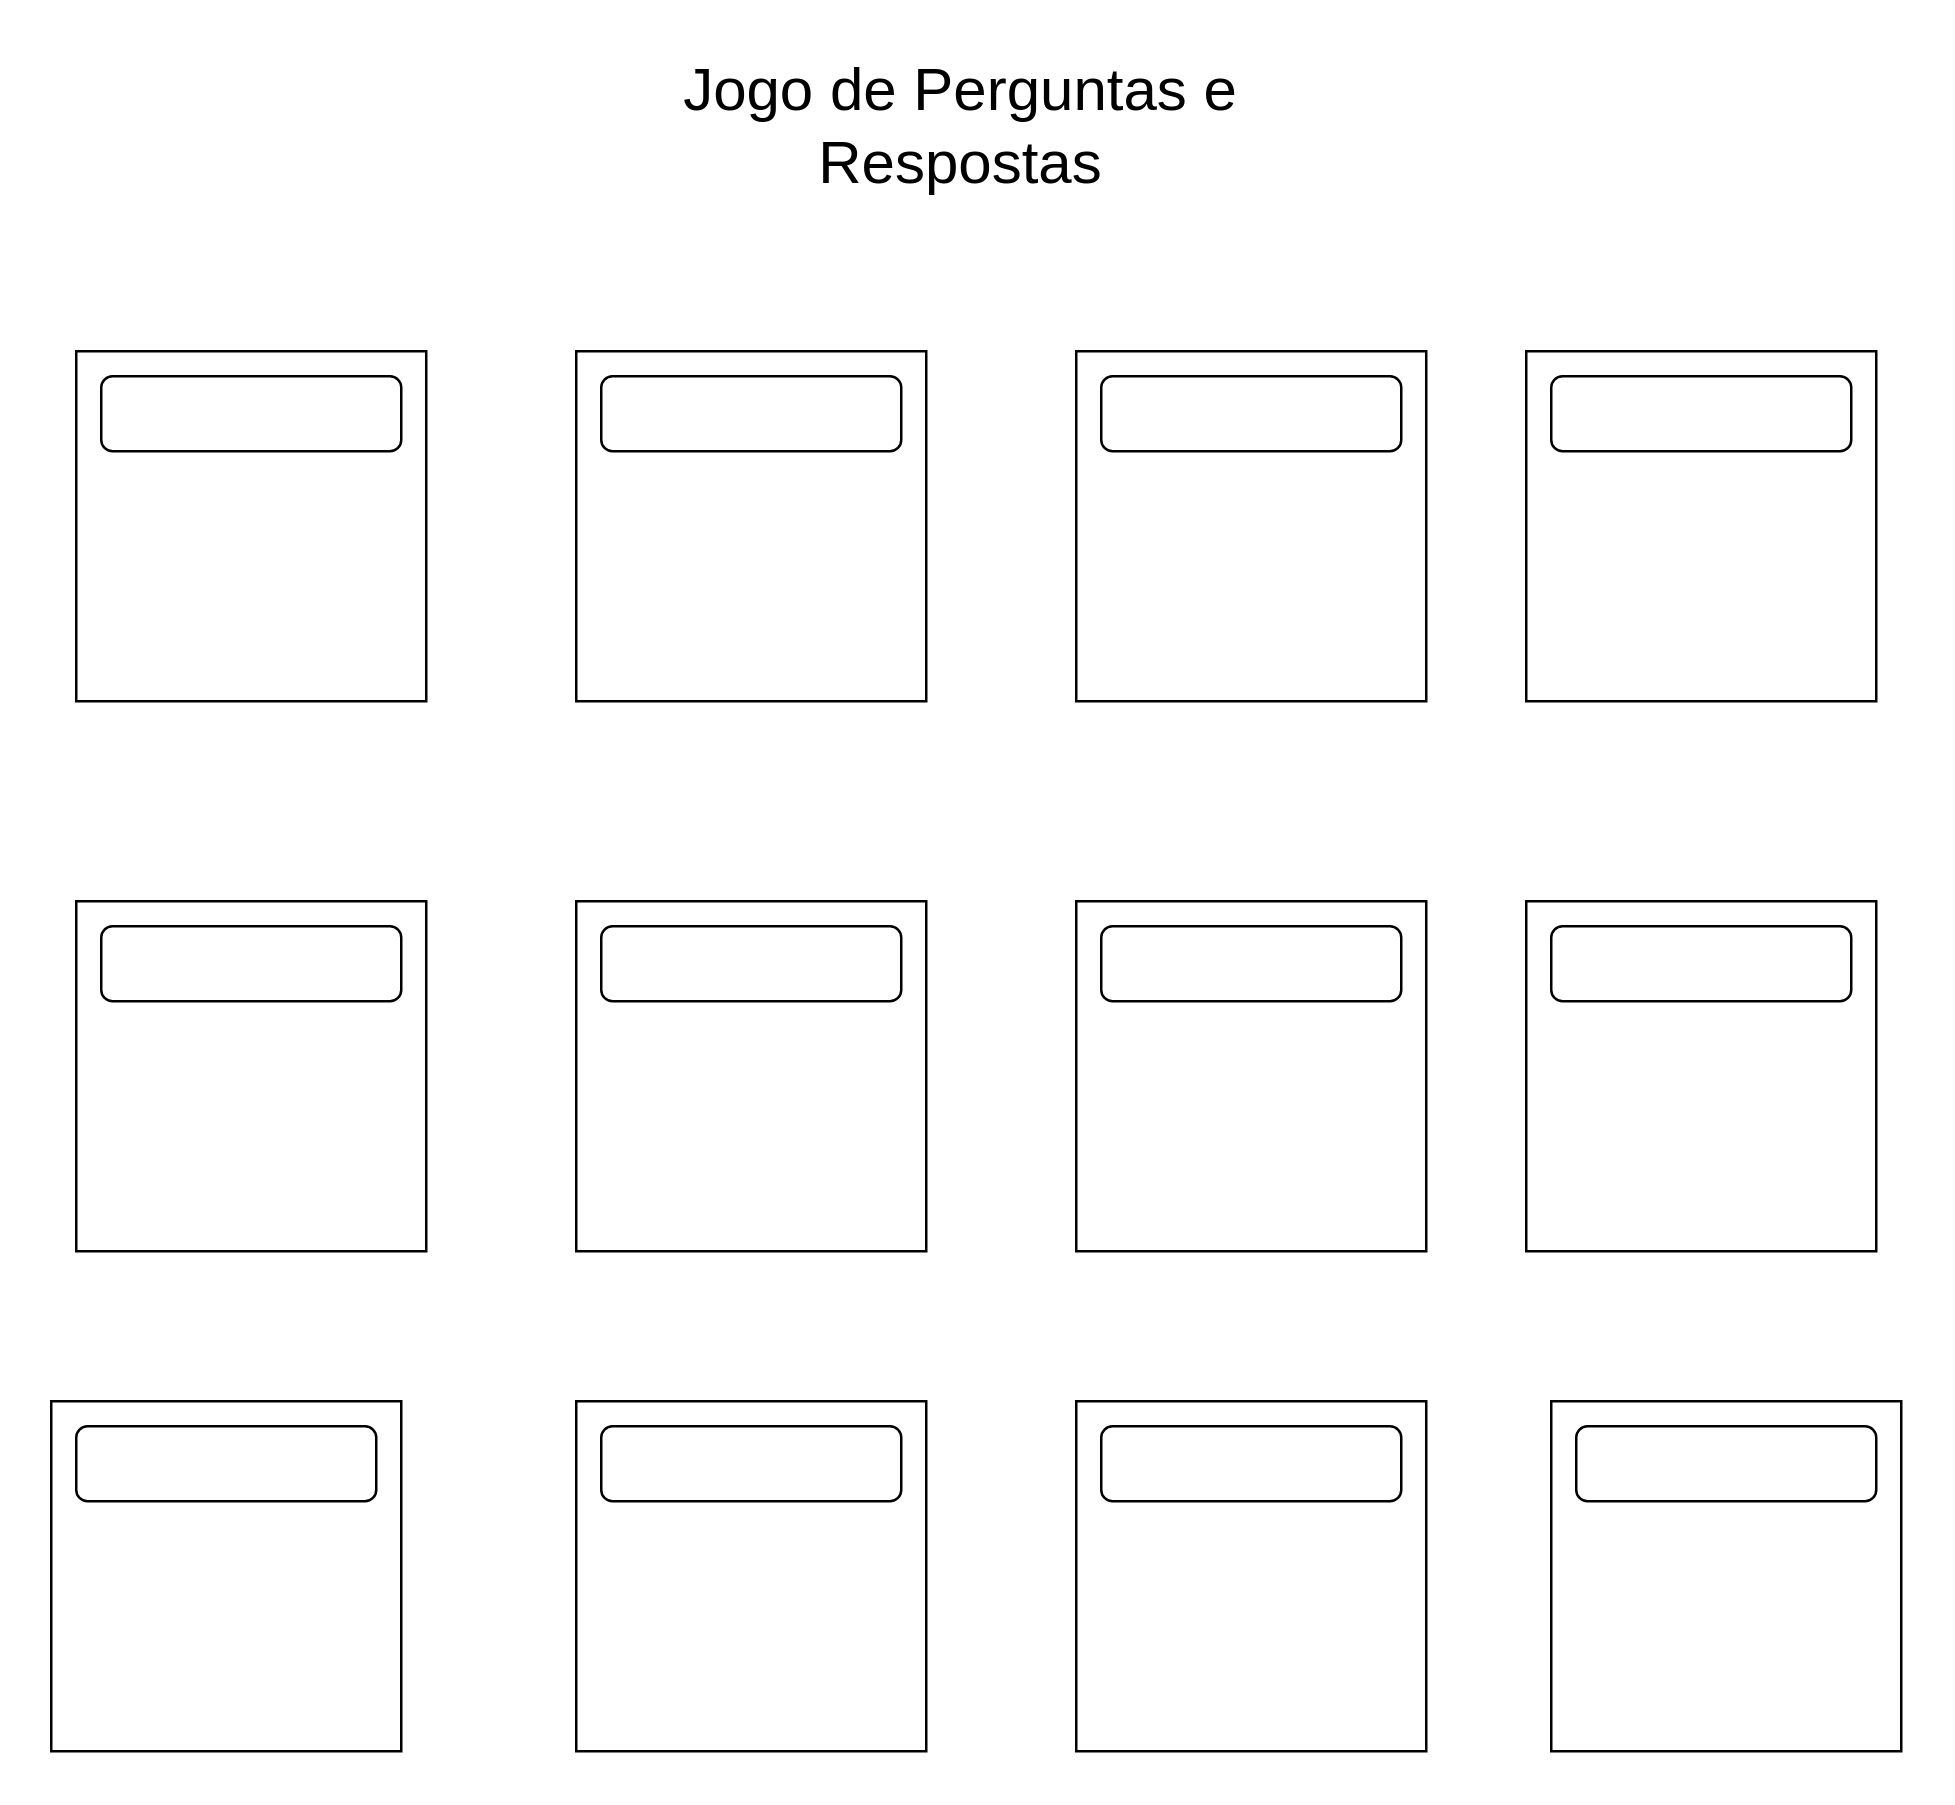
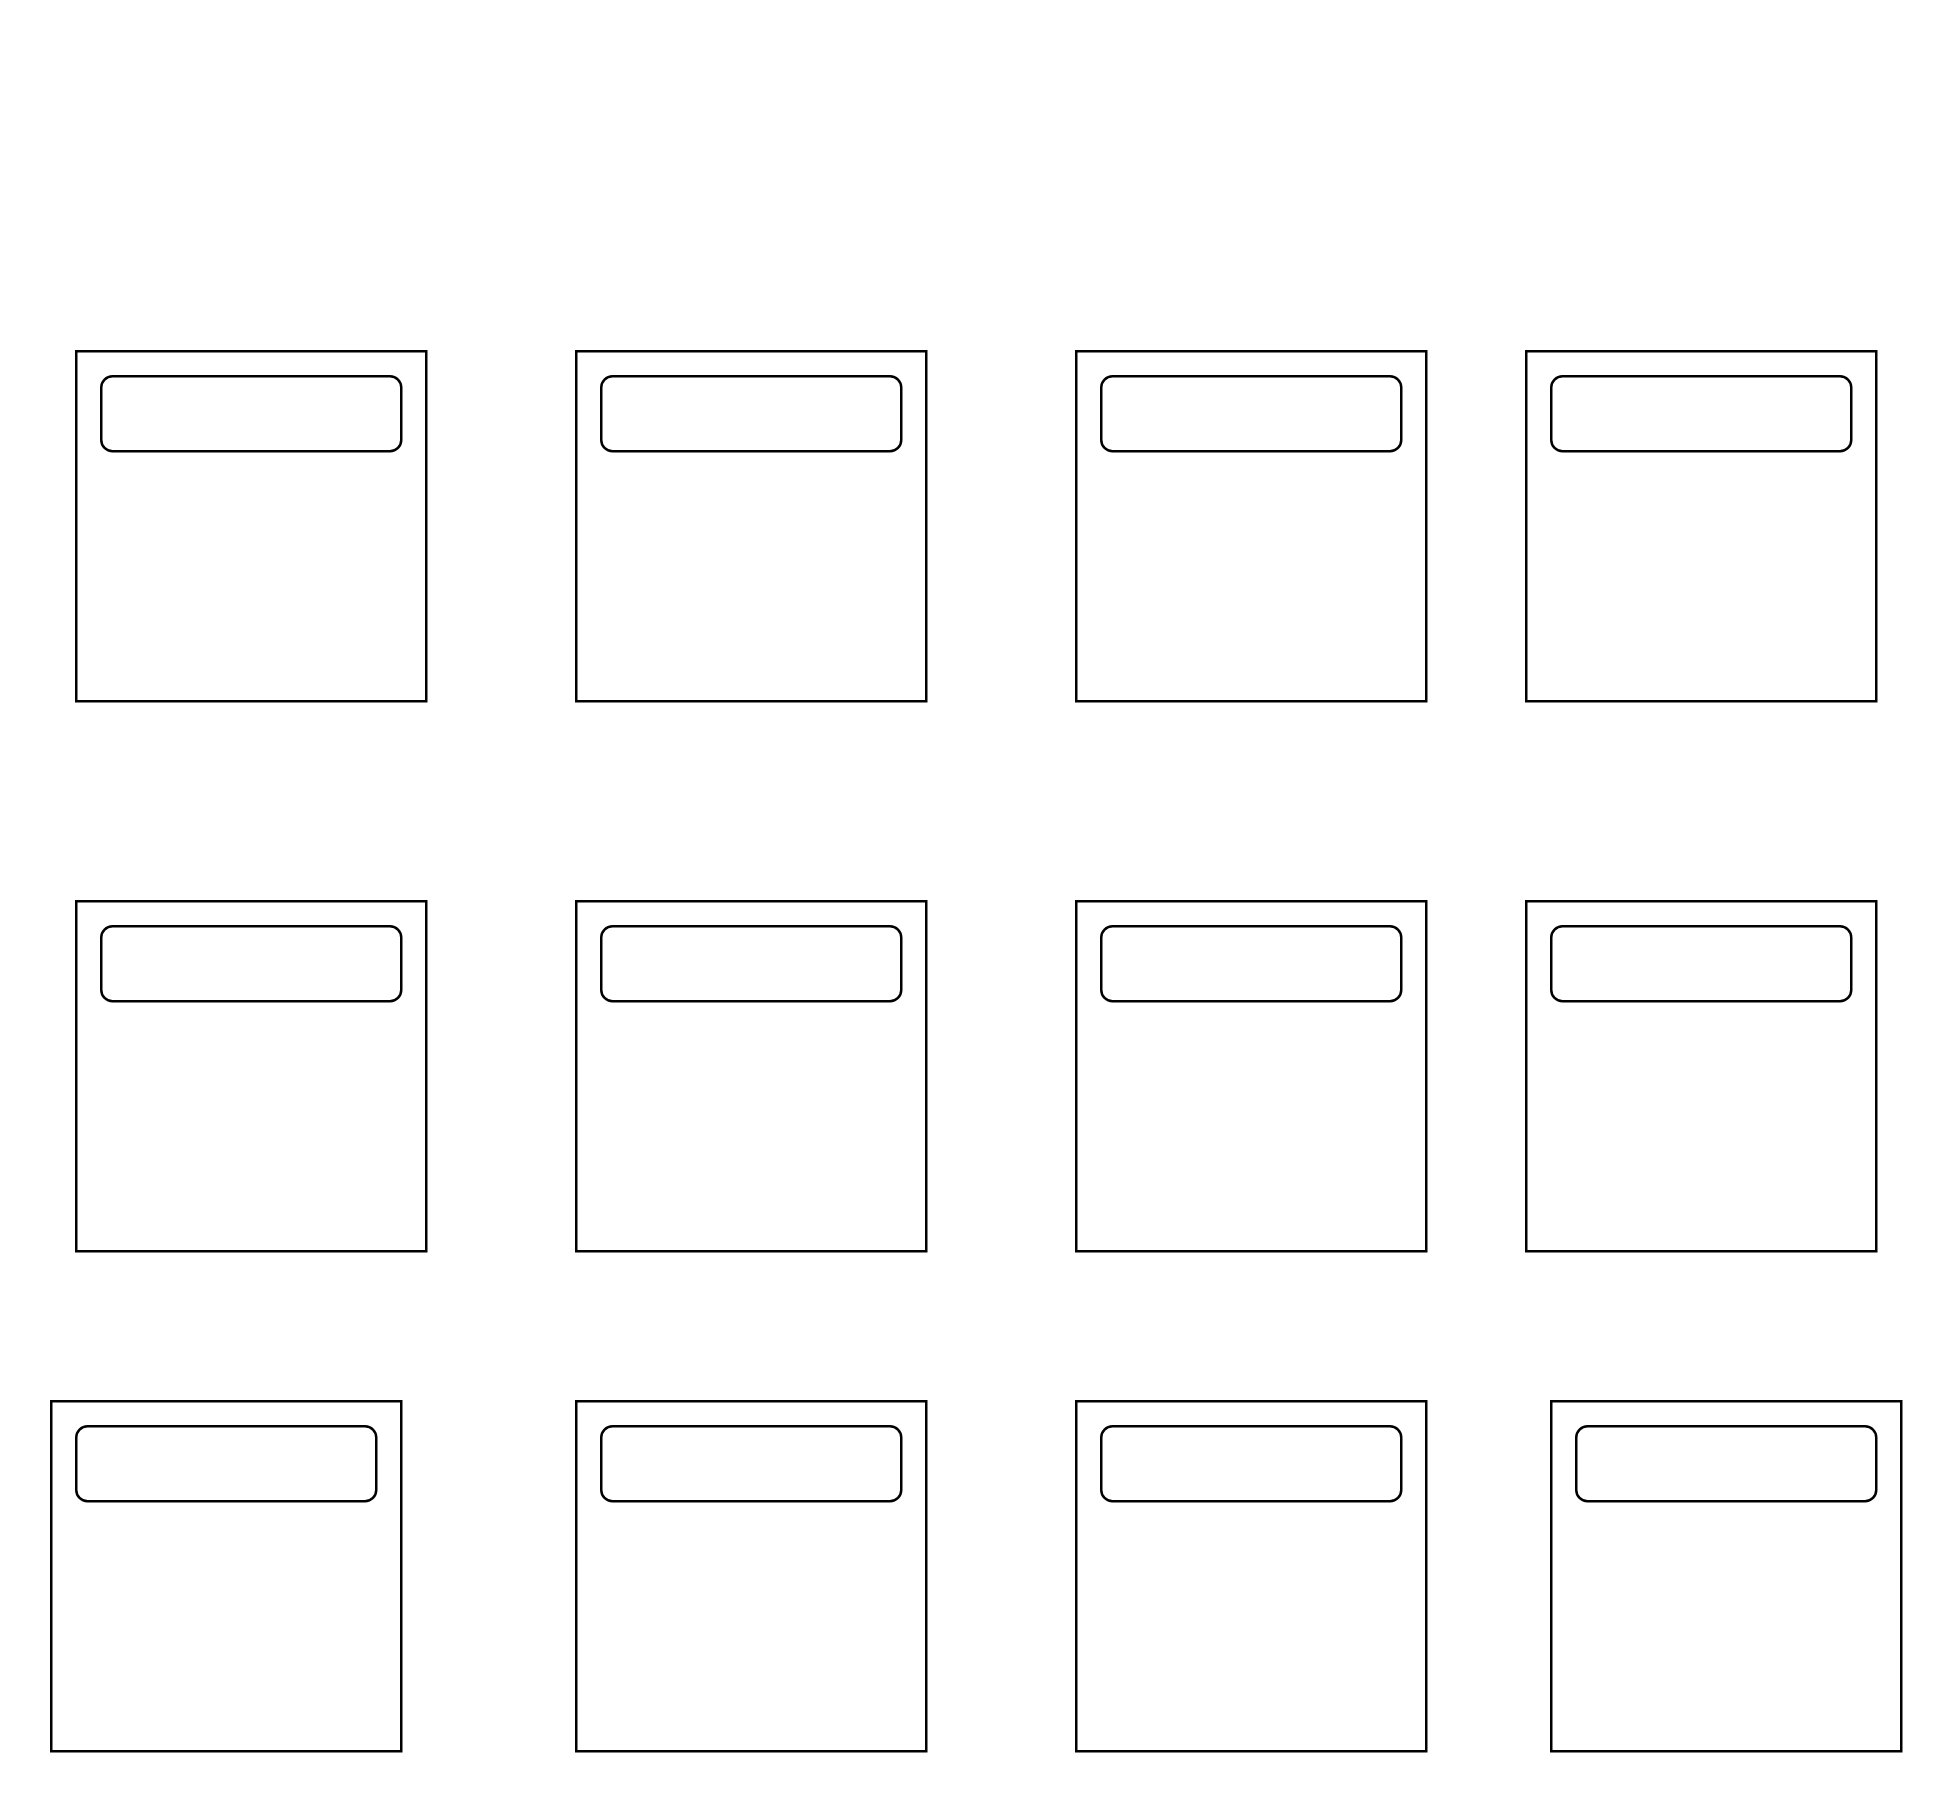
(961, 126) -> none
